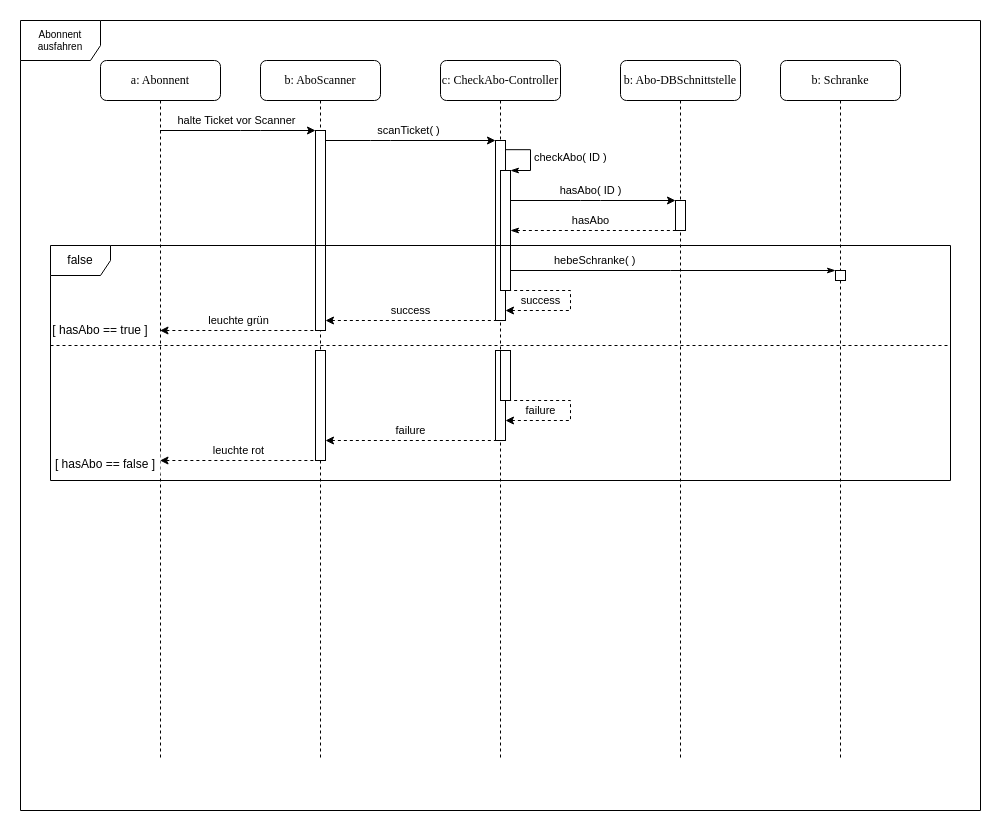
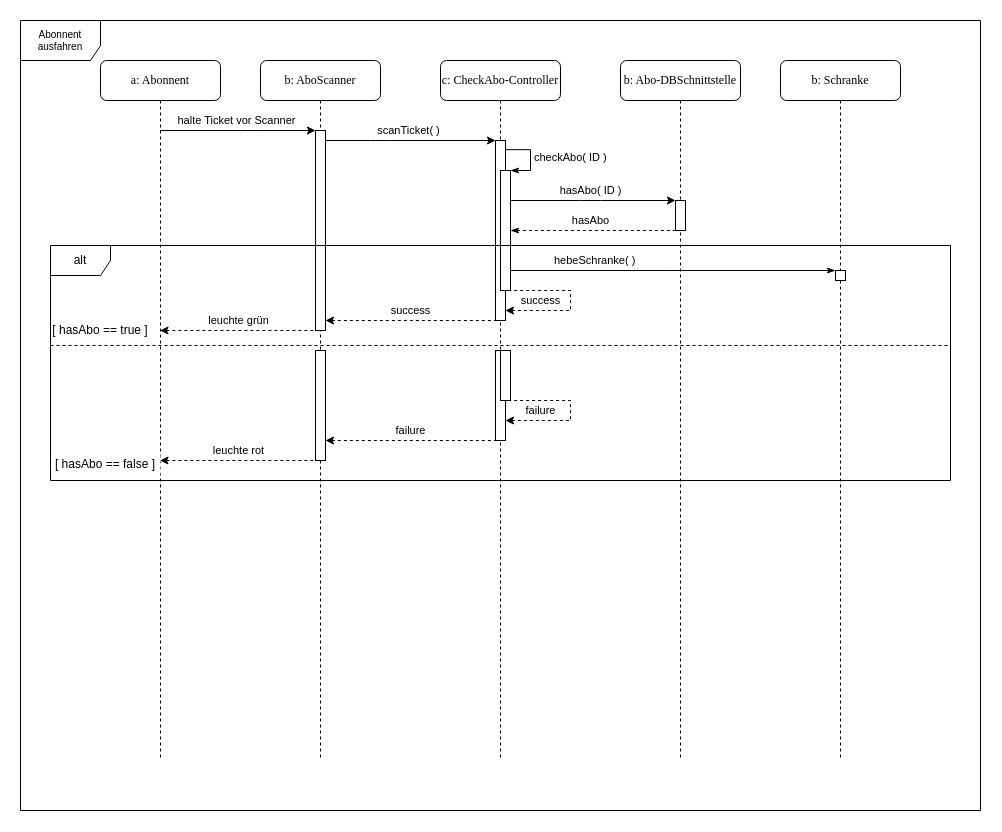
(81, 261) -> (81, 261)
